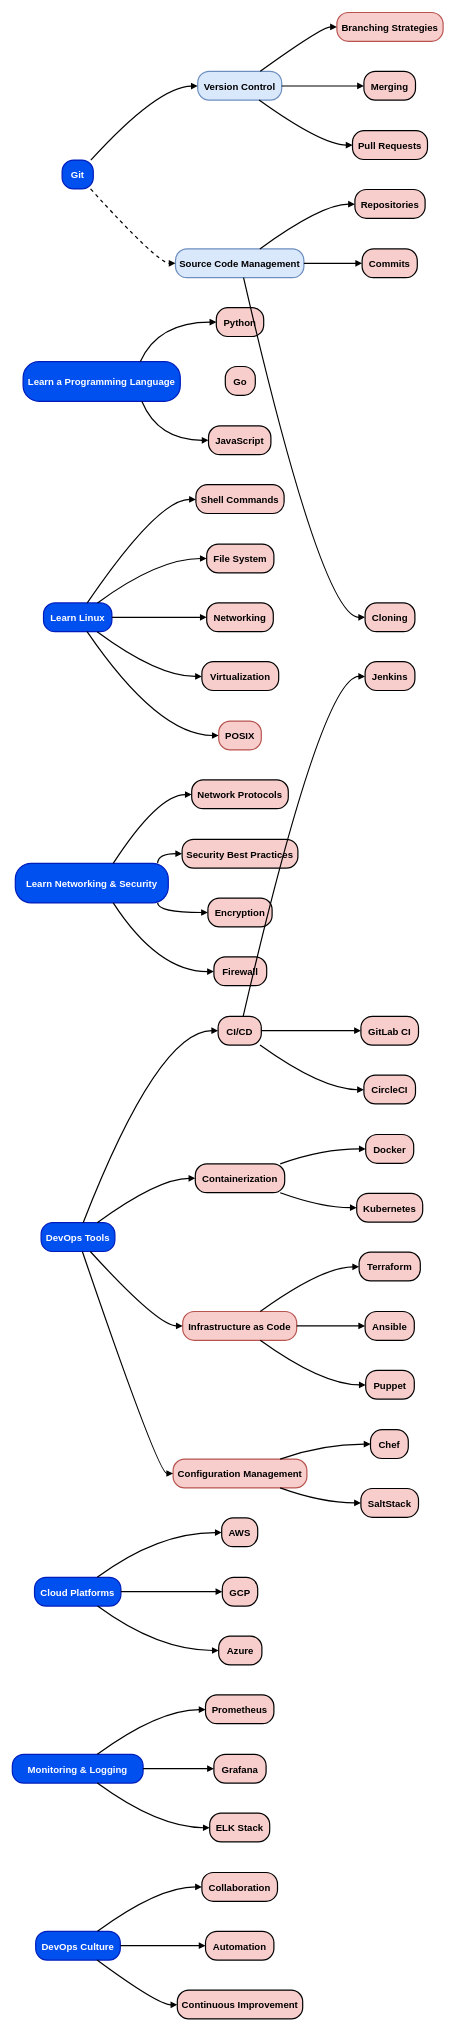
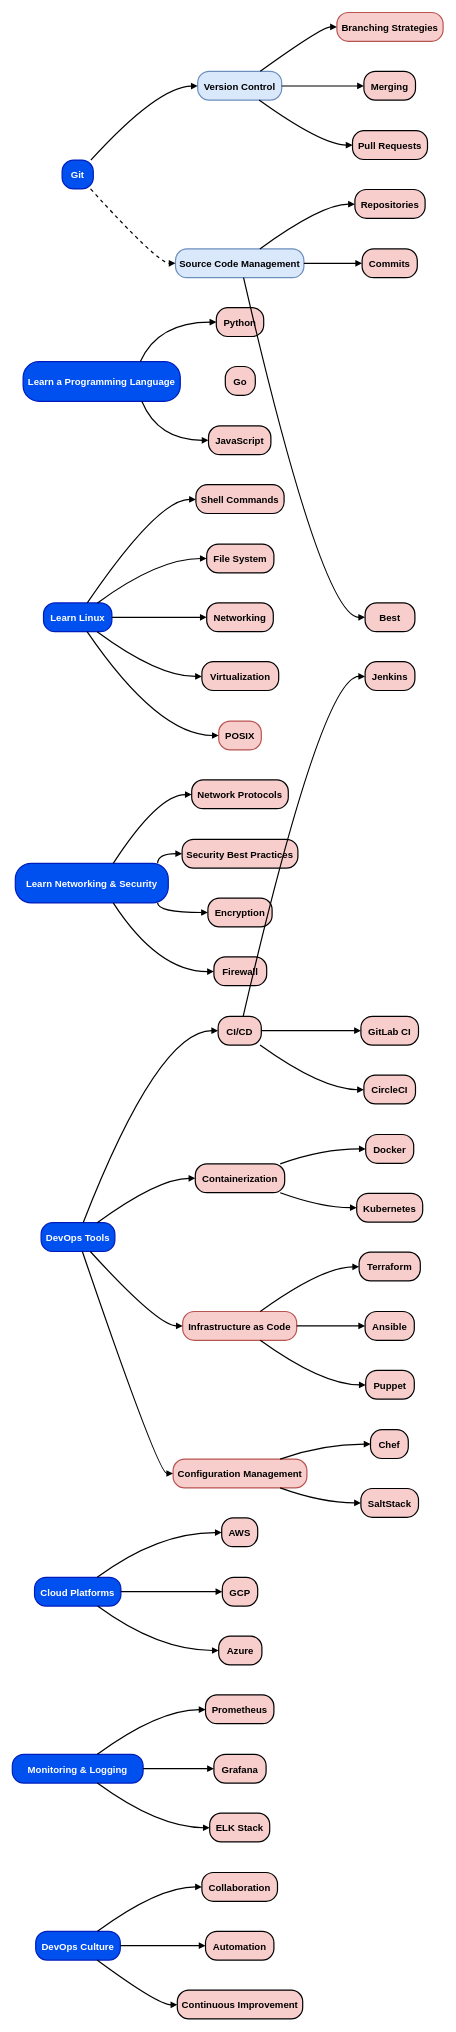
(390, 618) -> (390, 618)
